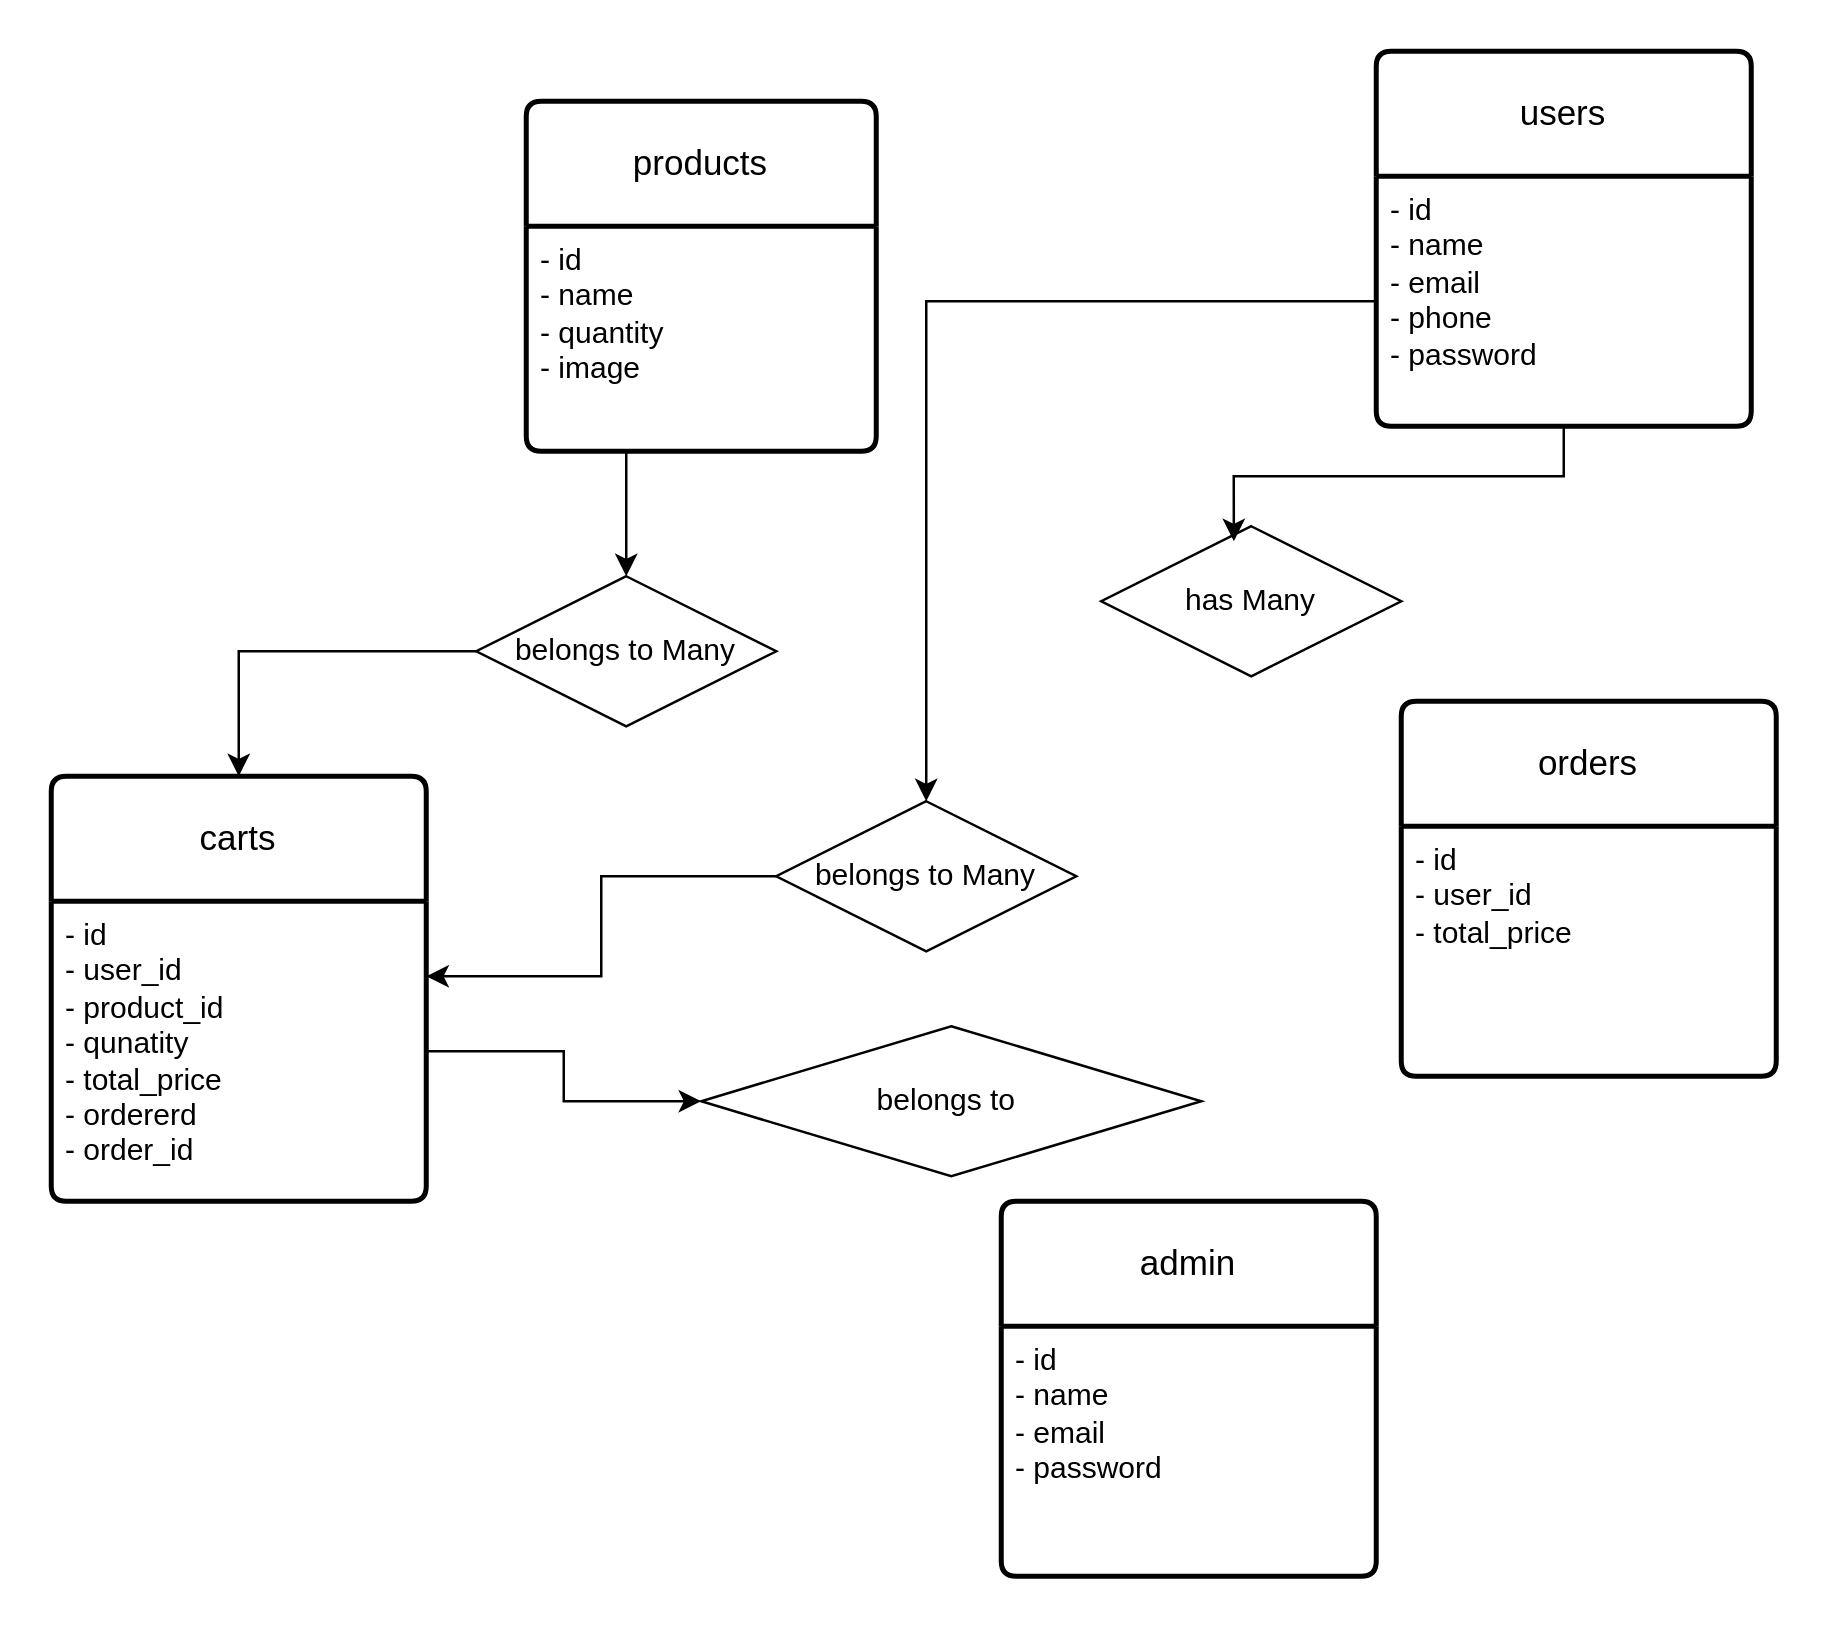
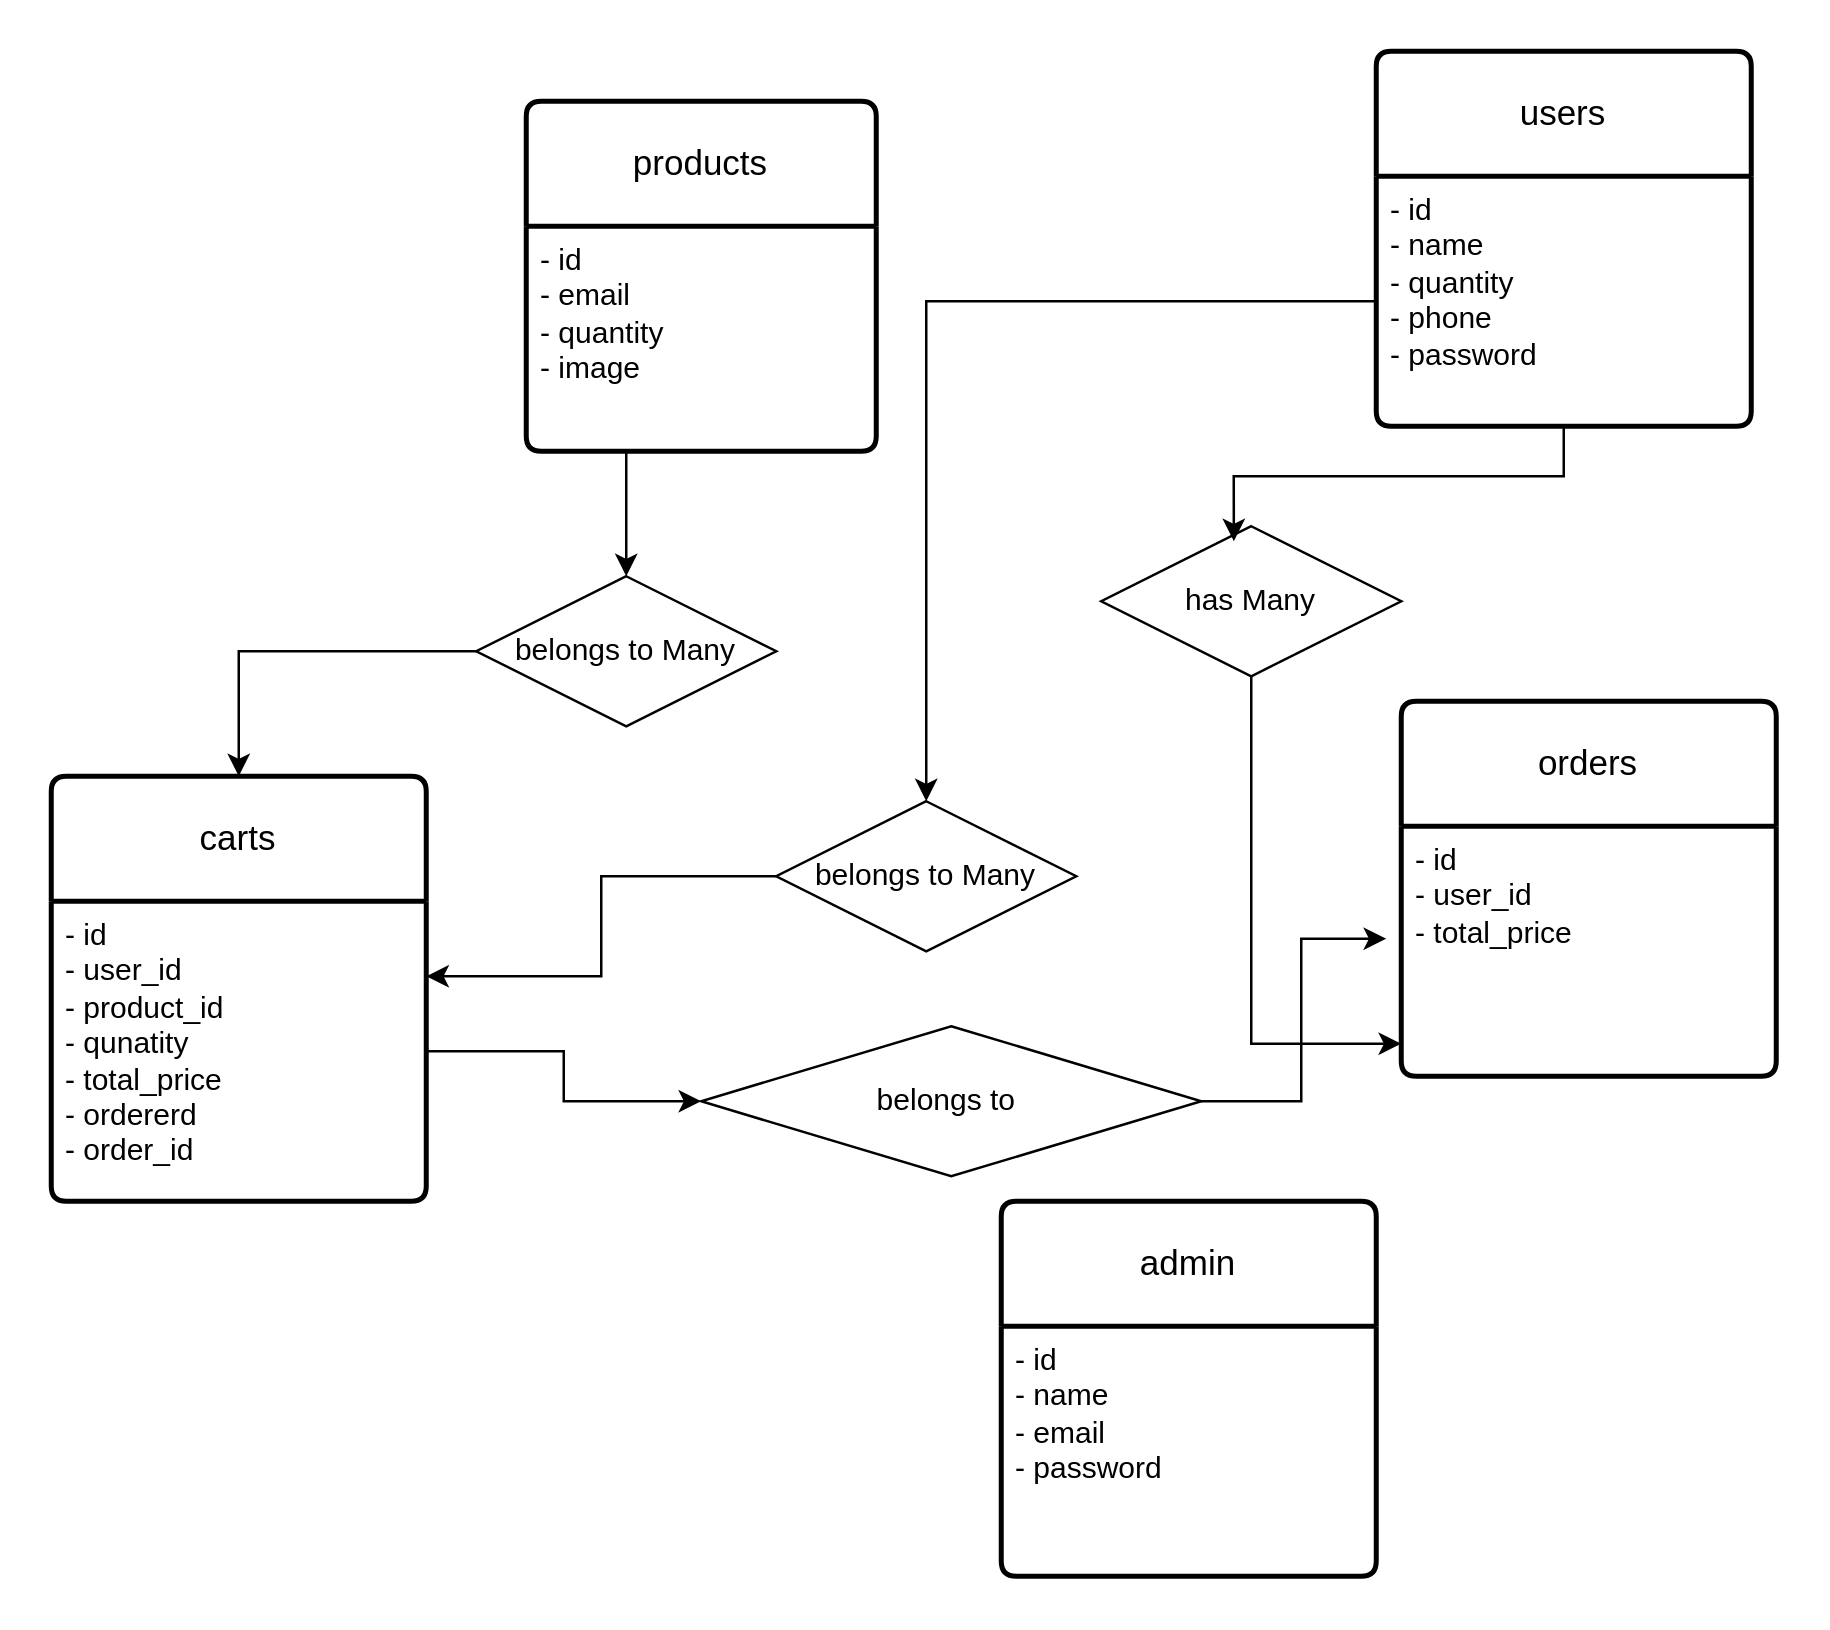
(1471, 284) -> (1471, 284)
(617, 316) -> (617, 316)
none -> (1251, 883)
none -> (1301, 955)
